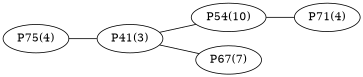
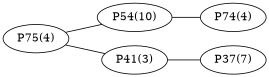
(327, 17) -> (233, 17)
(178, 28) -> (84, 28)
(229, 60) -> (233, 60)
